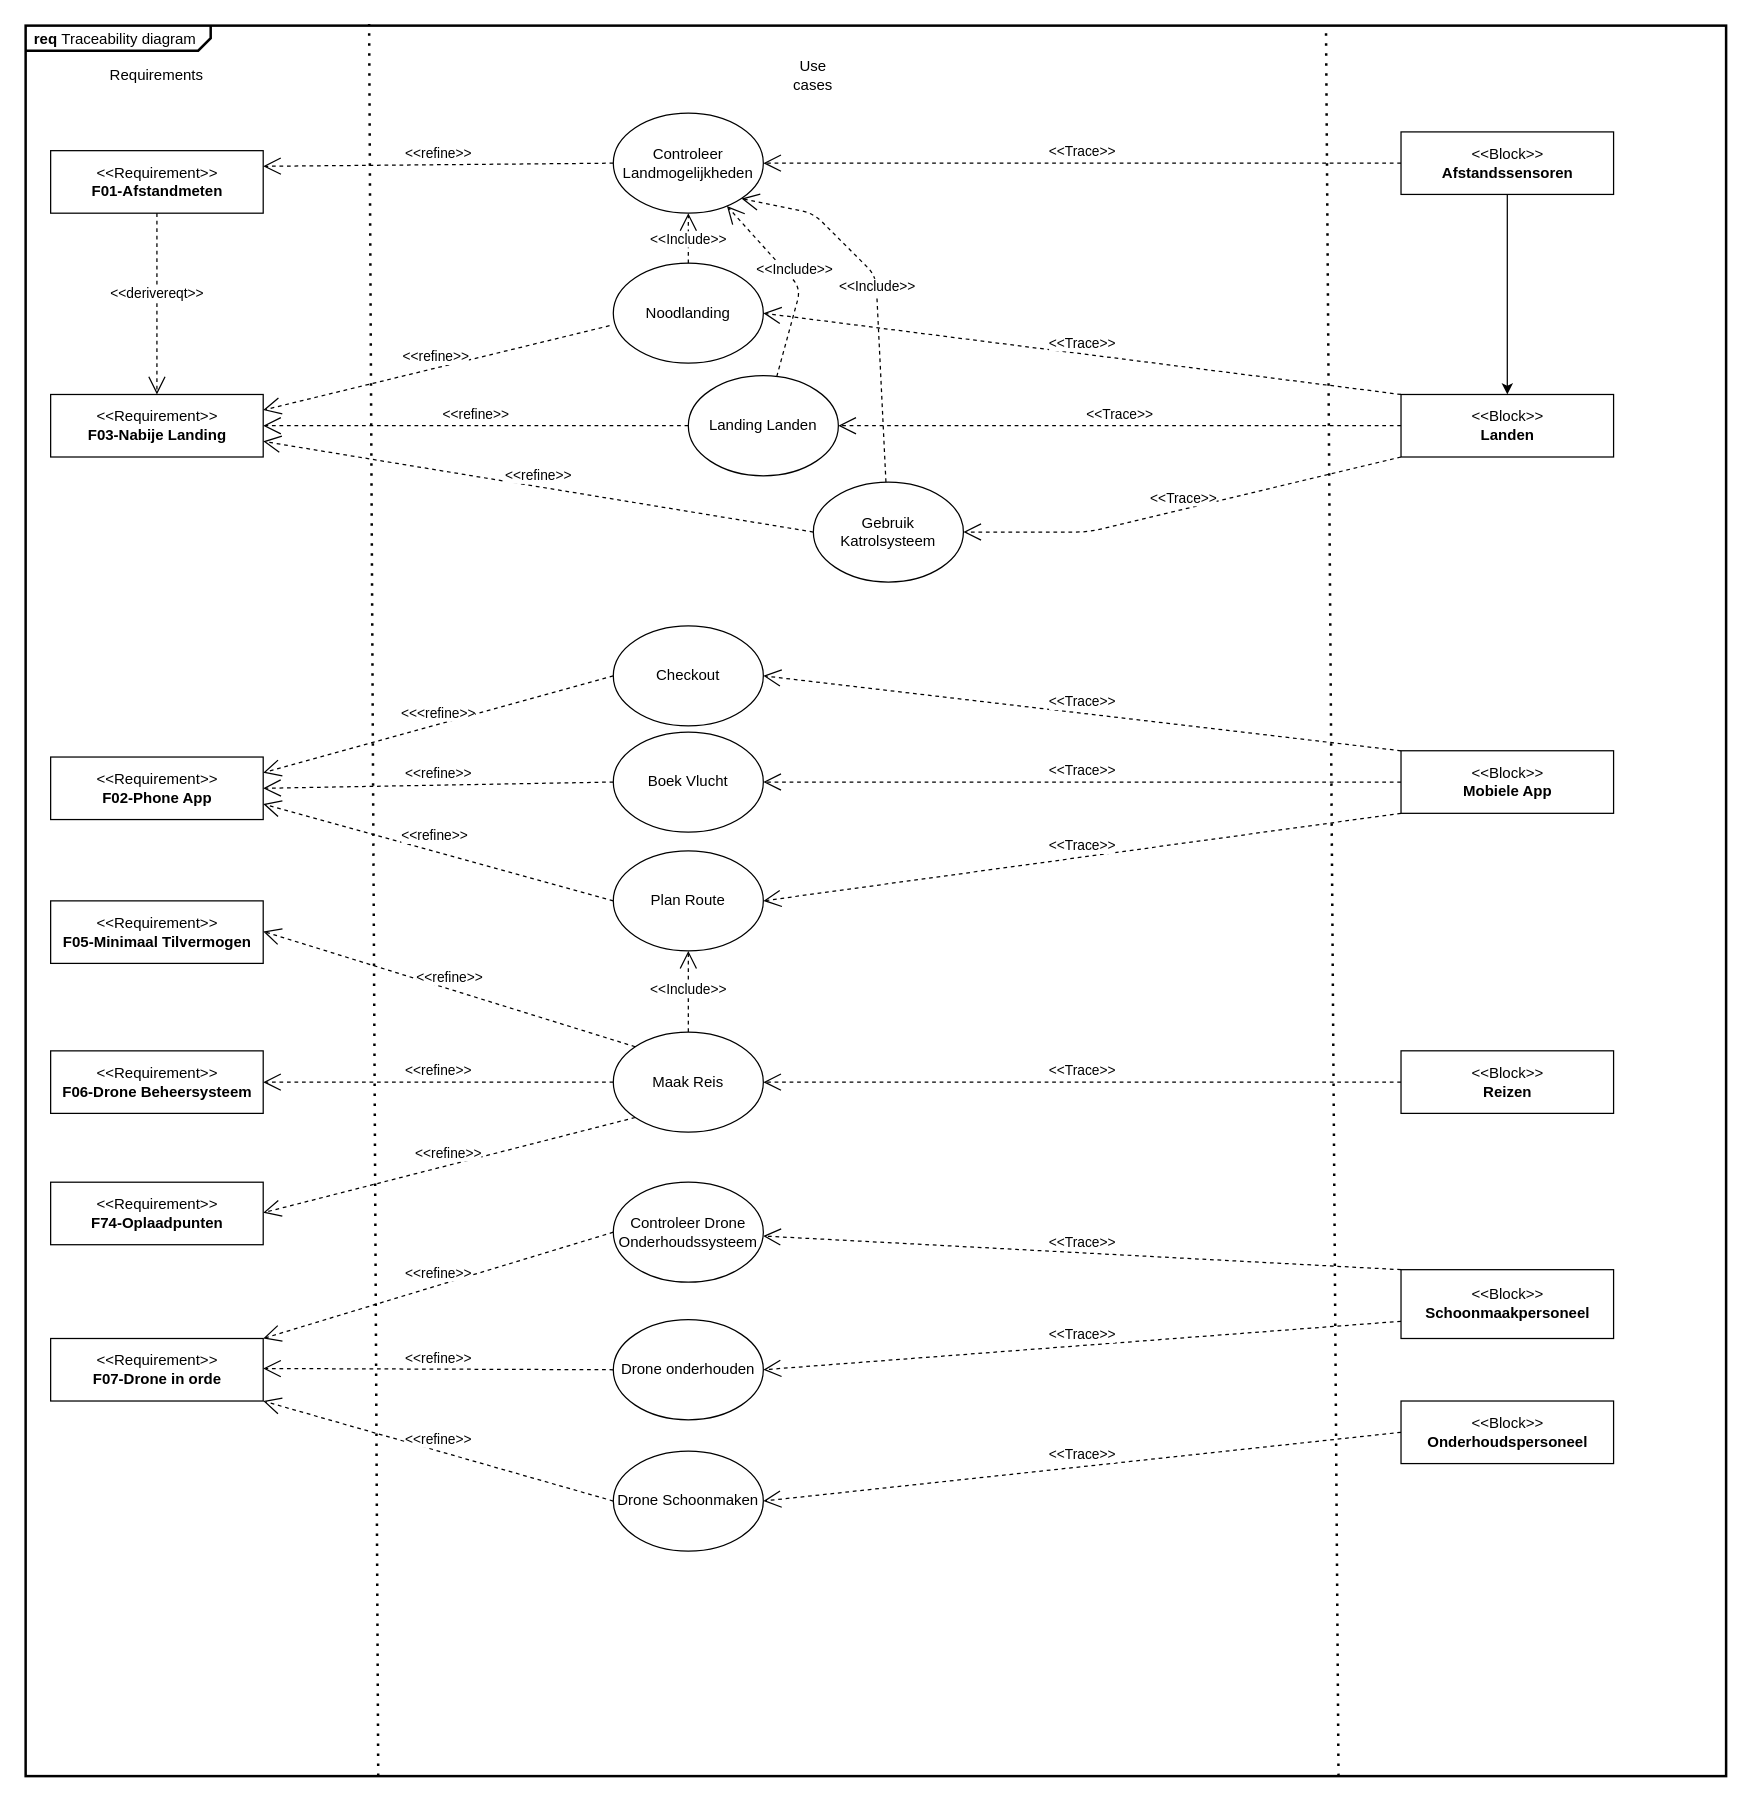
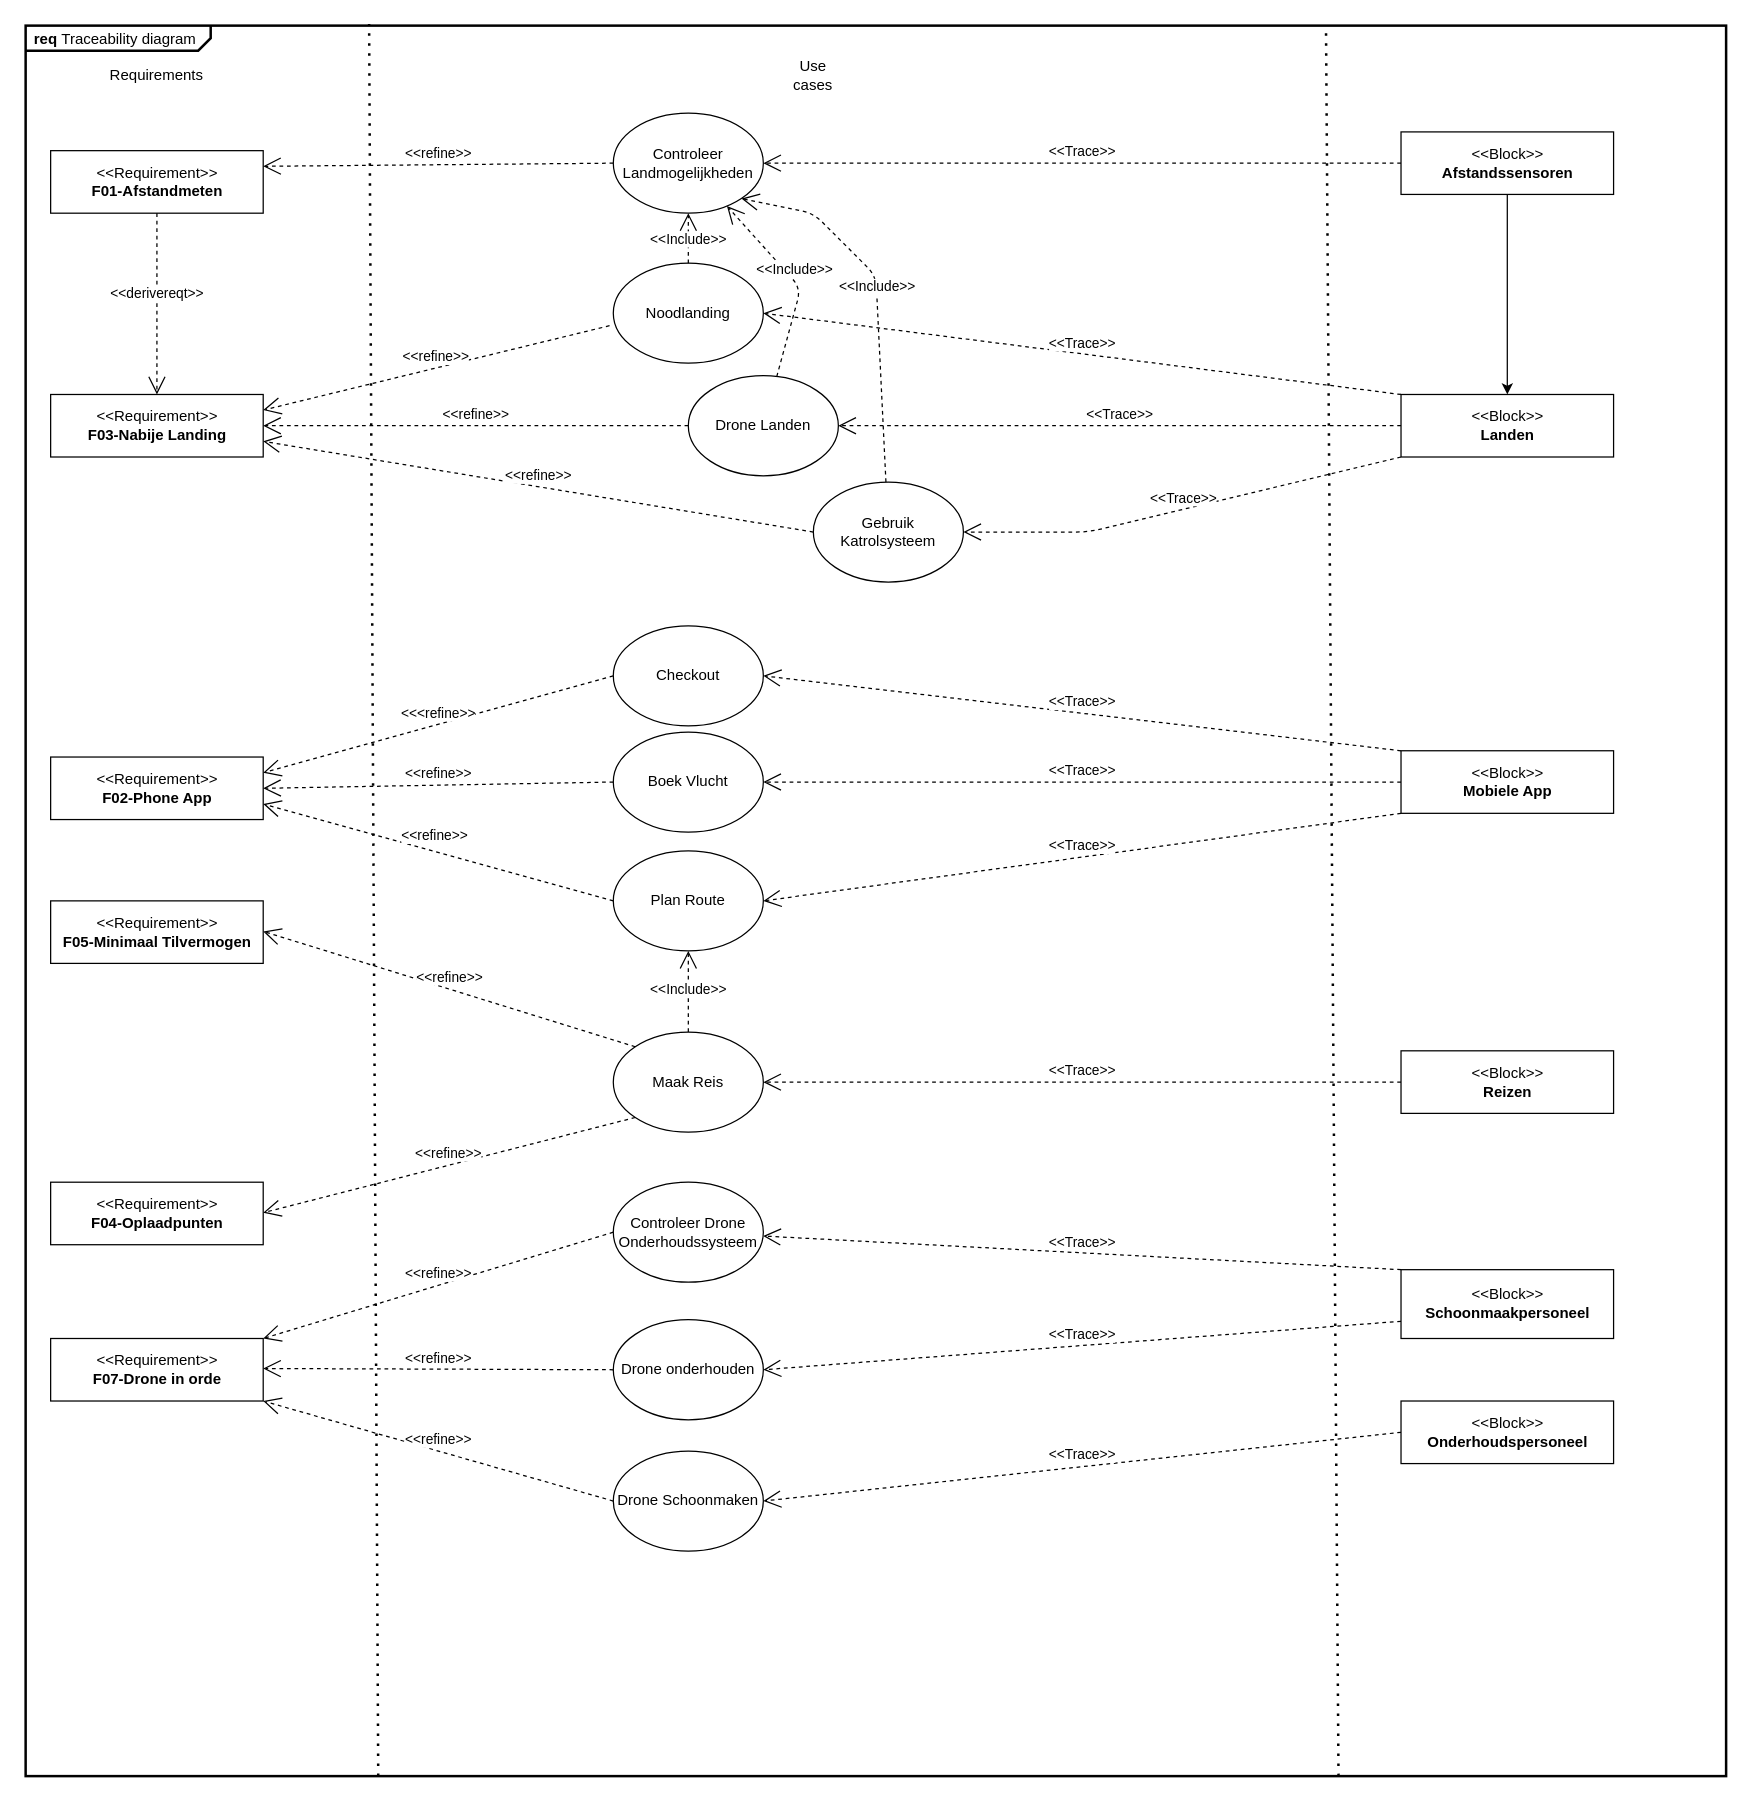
(763, 426) -> (763, 426)
(157, 1082) -> none
(440, 1082) -> none
(158, 1213) -> (158, 1213)
